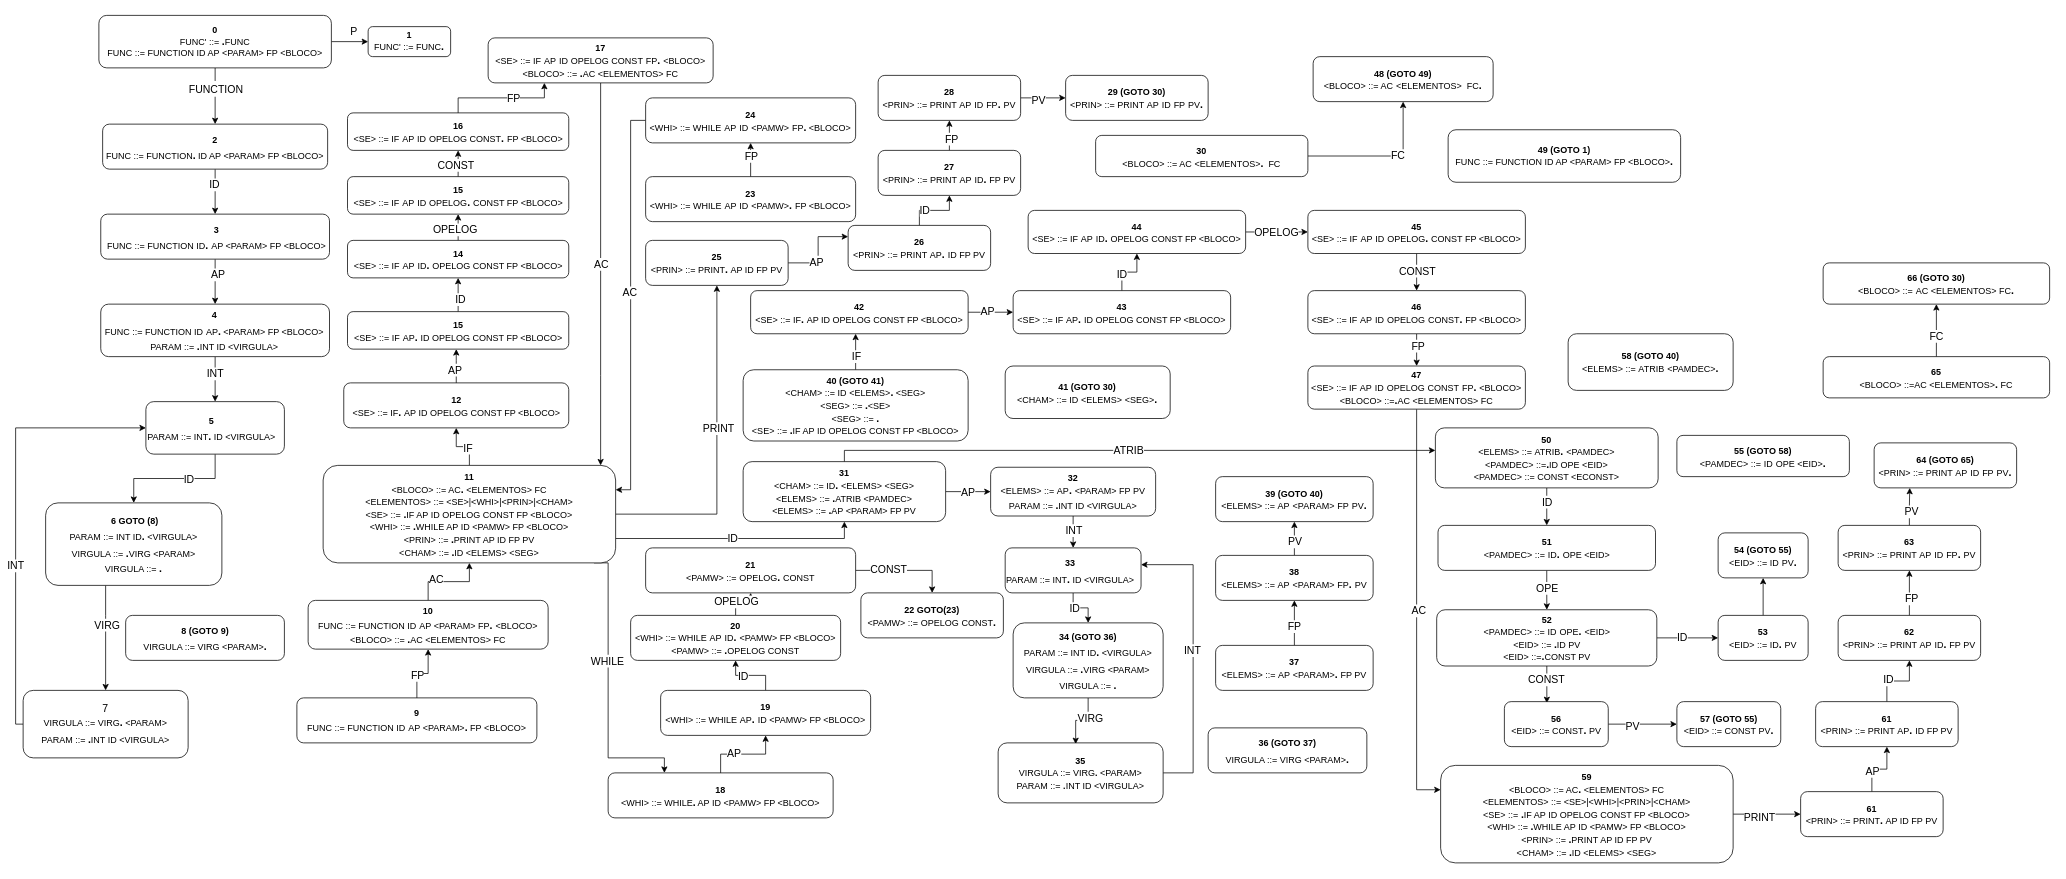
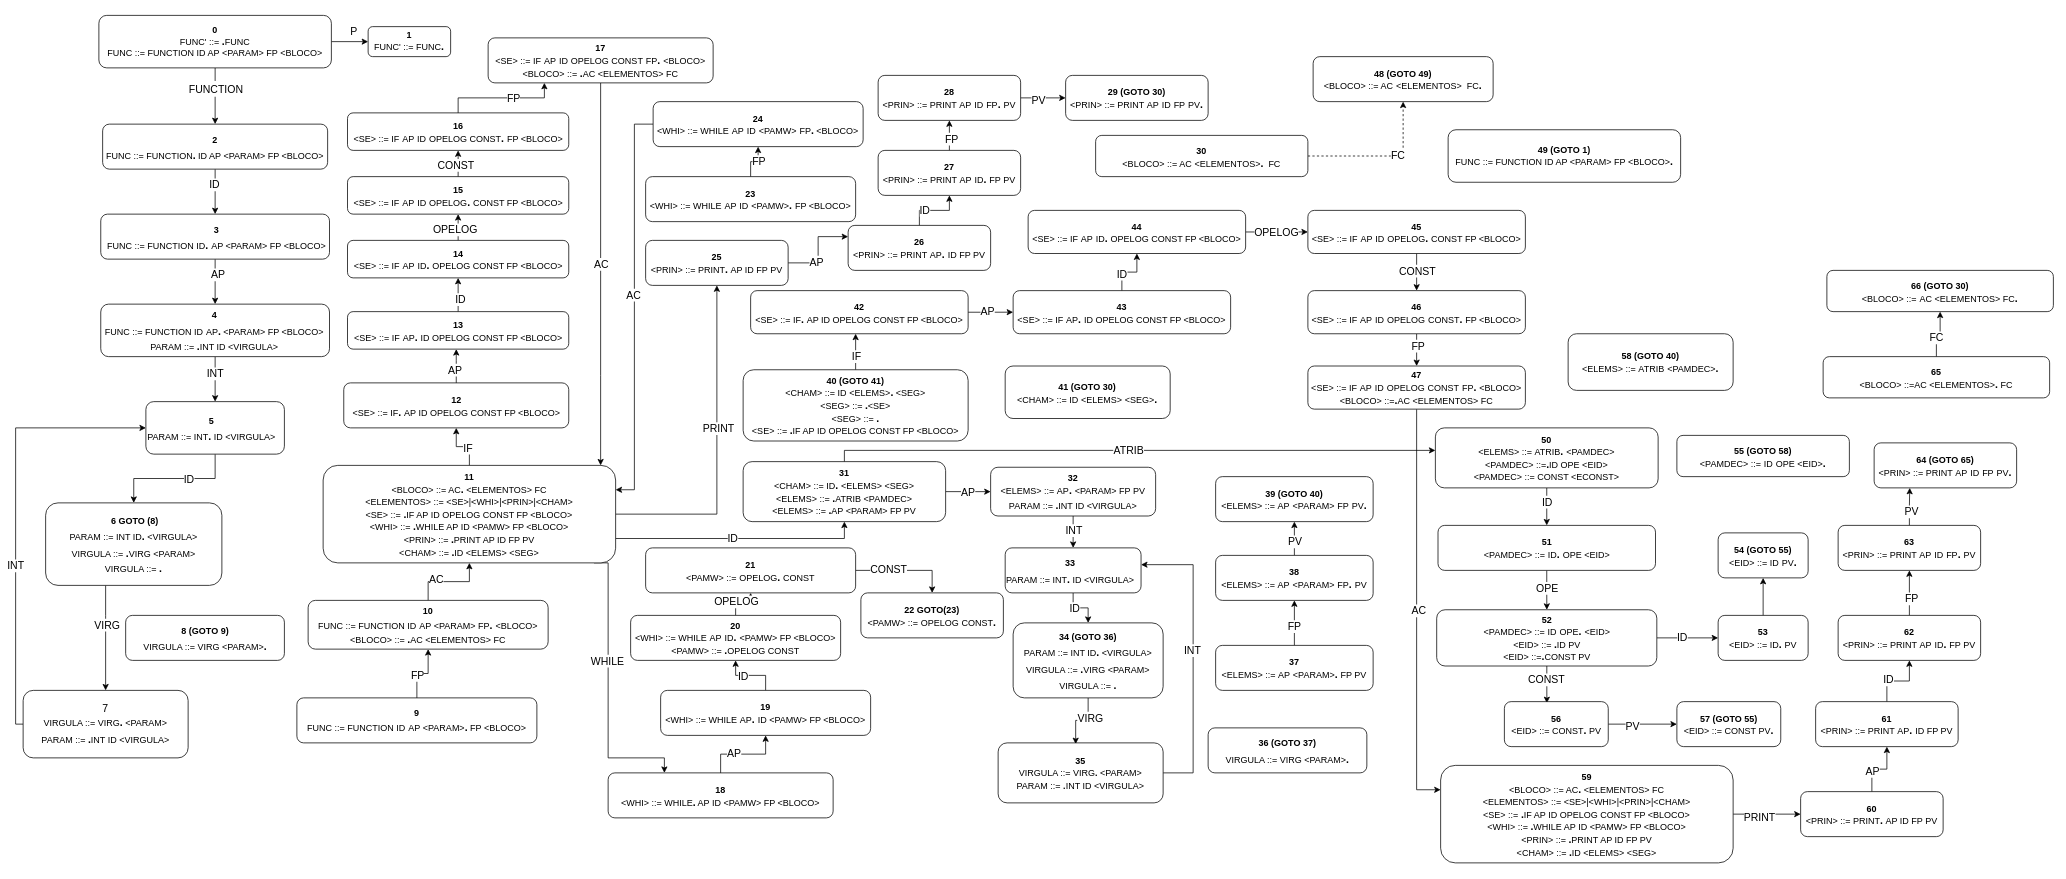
(750, 120) -> (758, 124)
(1349, 156) -> (1349, 156)
(1936, 284) -> (1940, 291)
(458, 330) -> (458, 330)
(1872, 814) -> (1872, 814)
